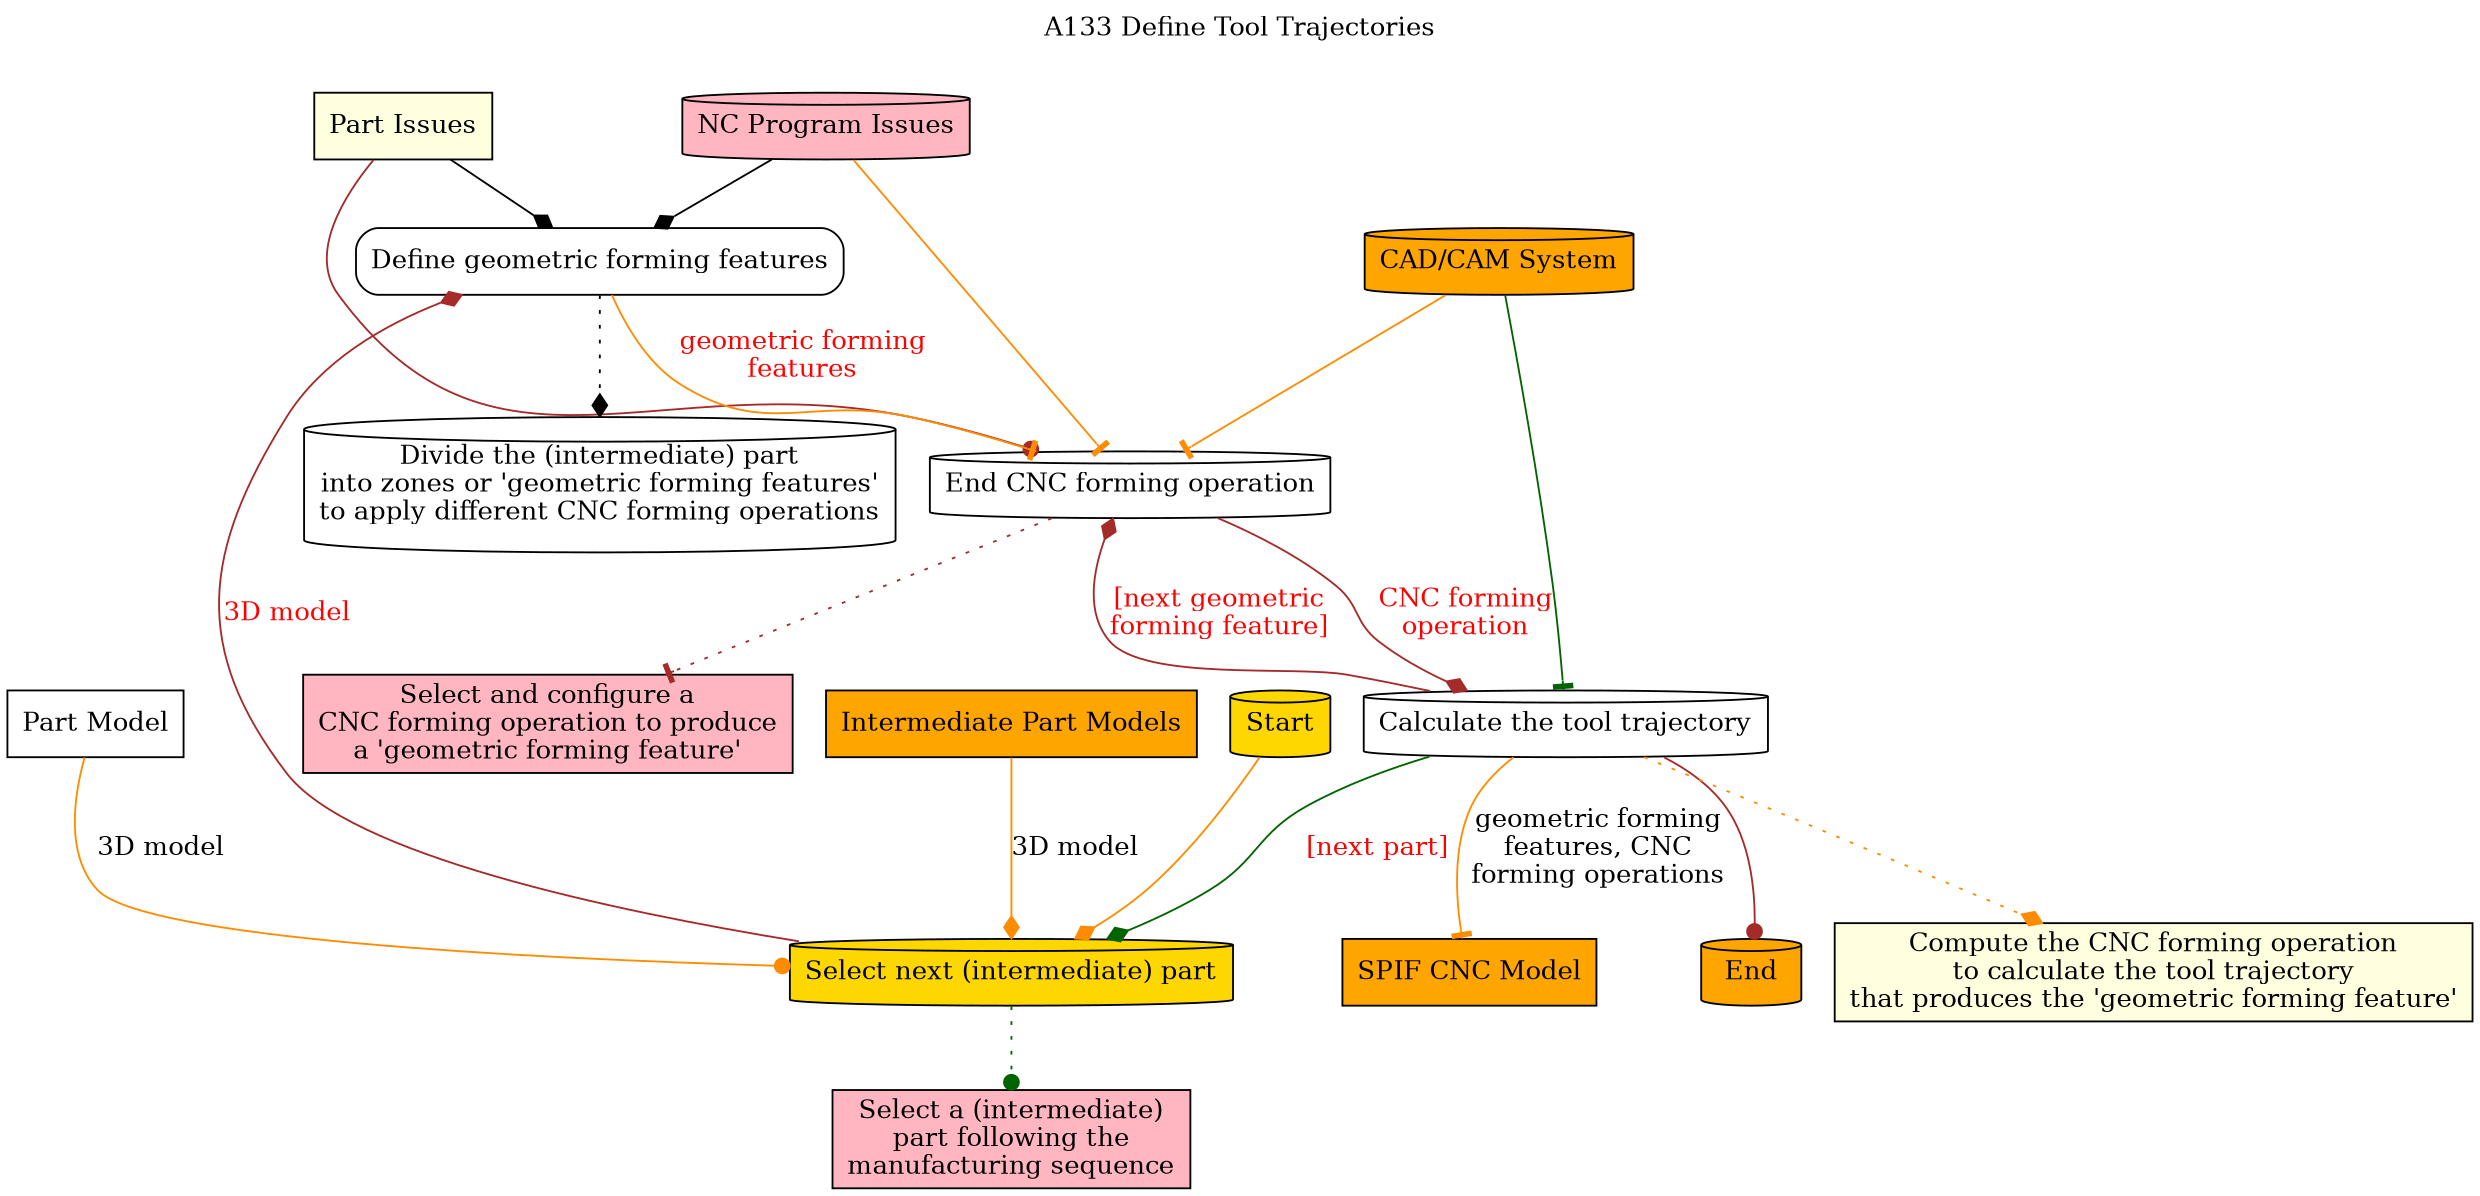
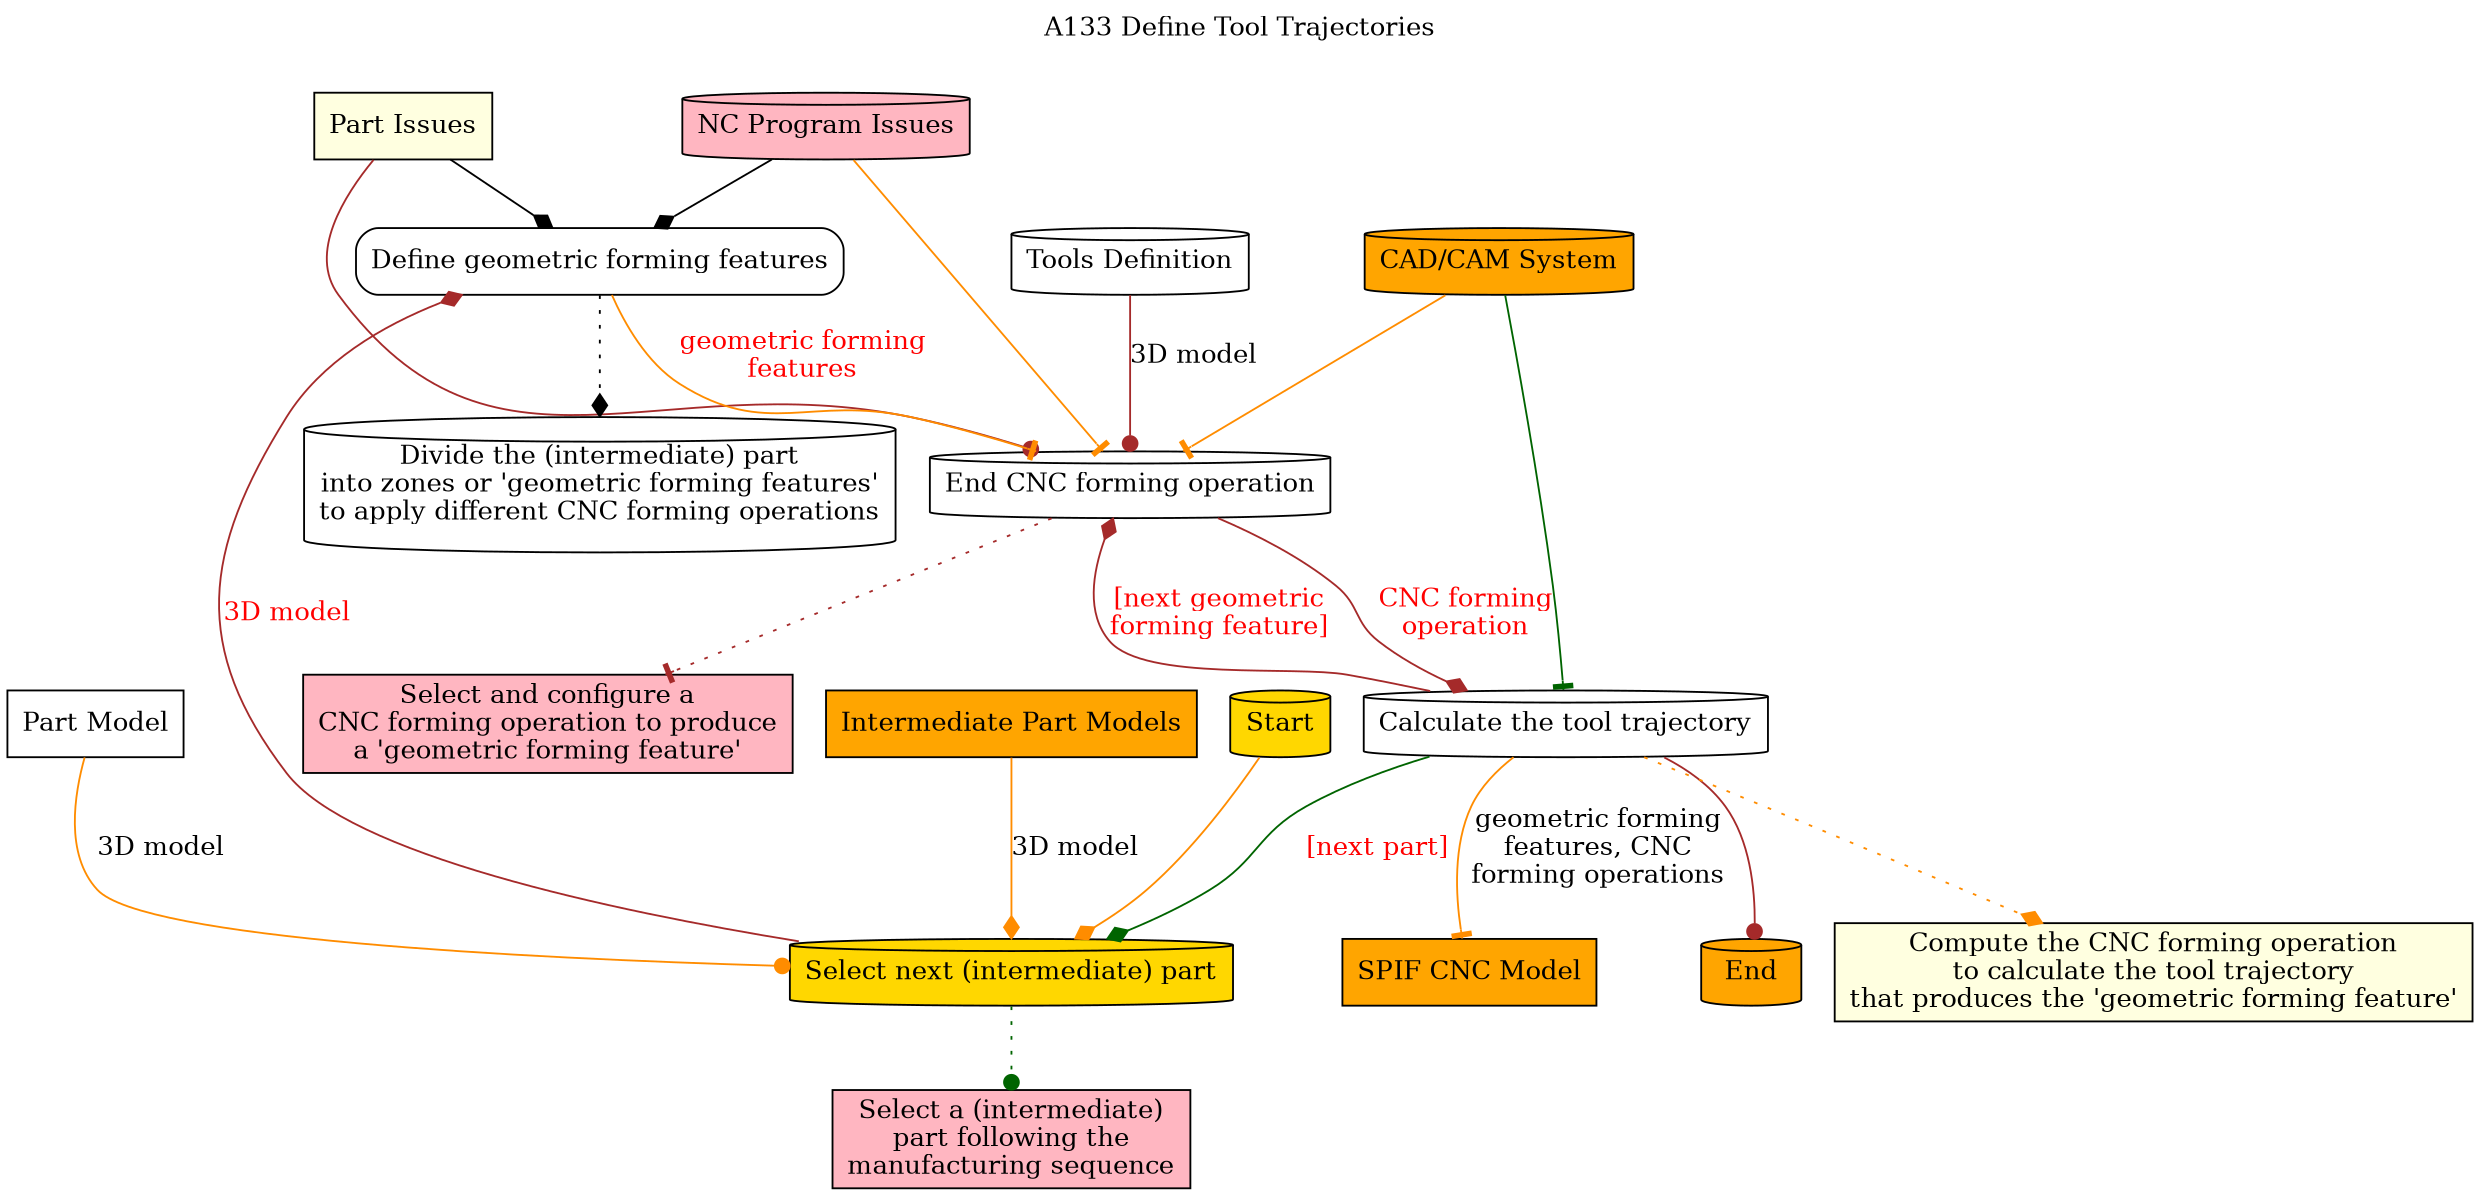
none -> (1130, 261)
